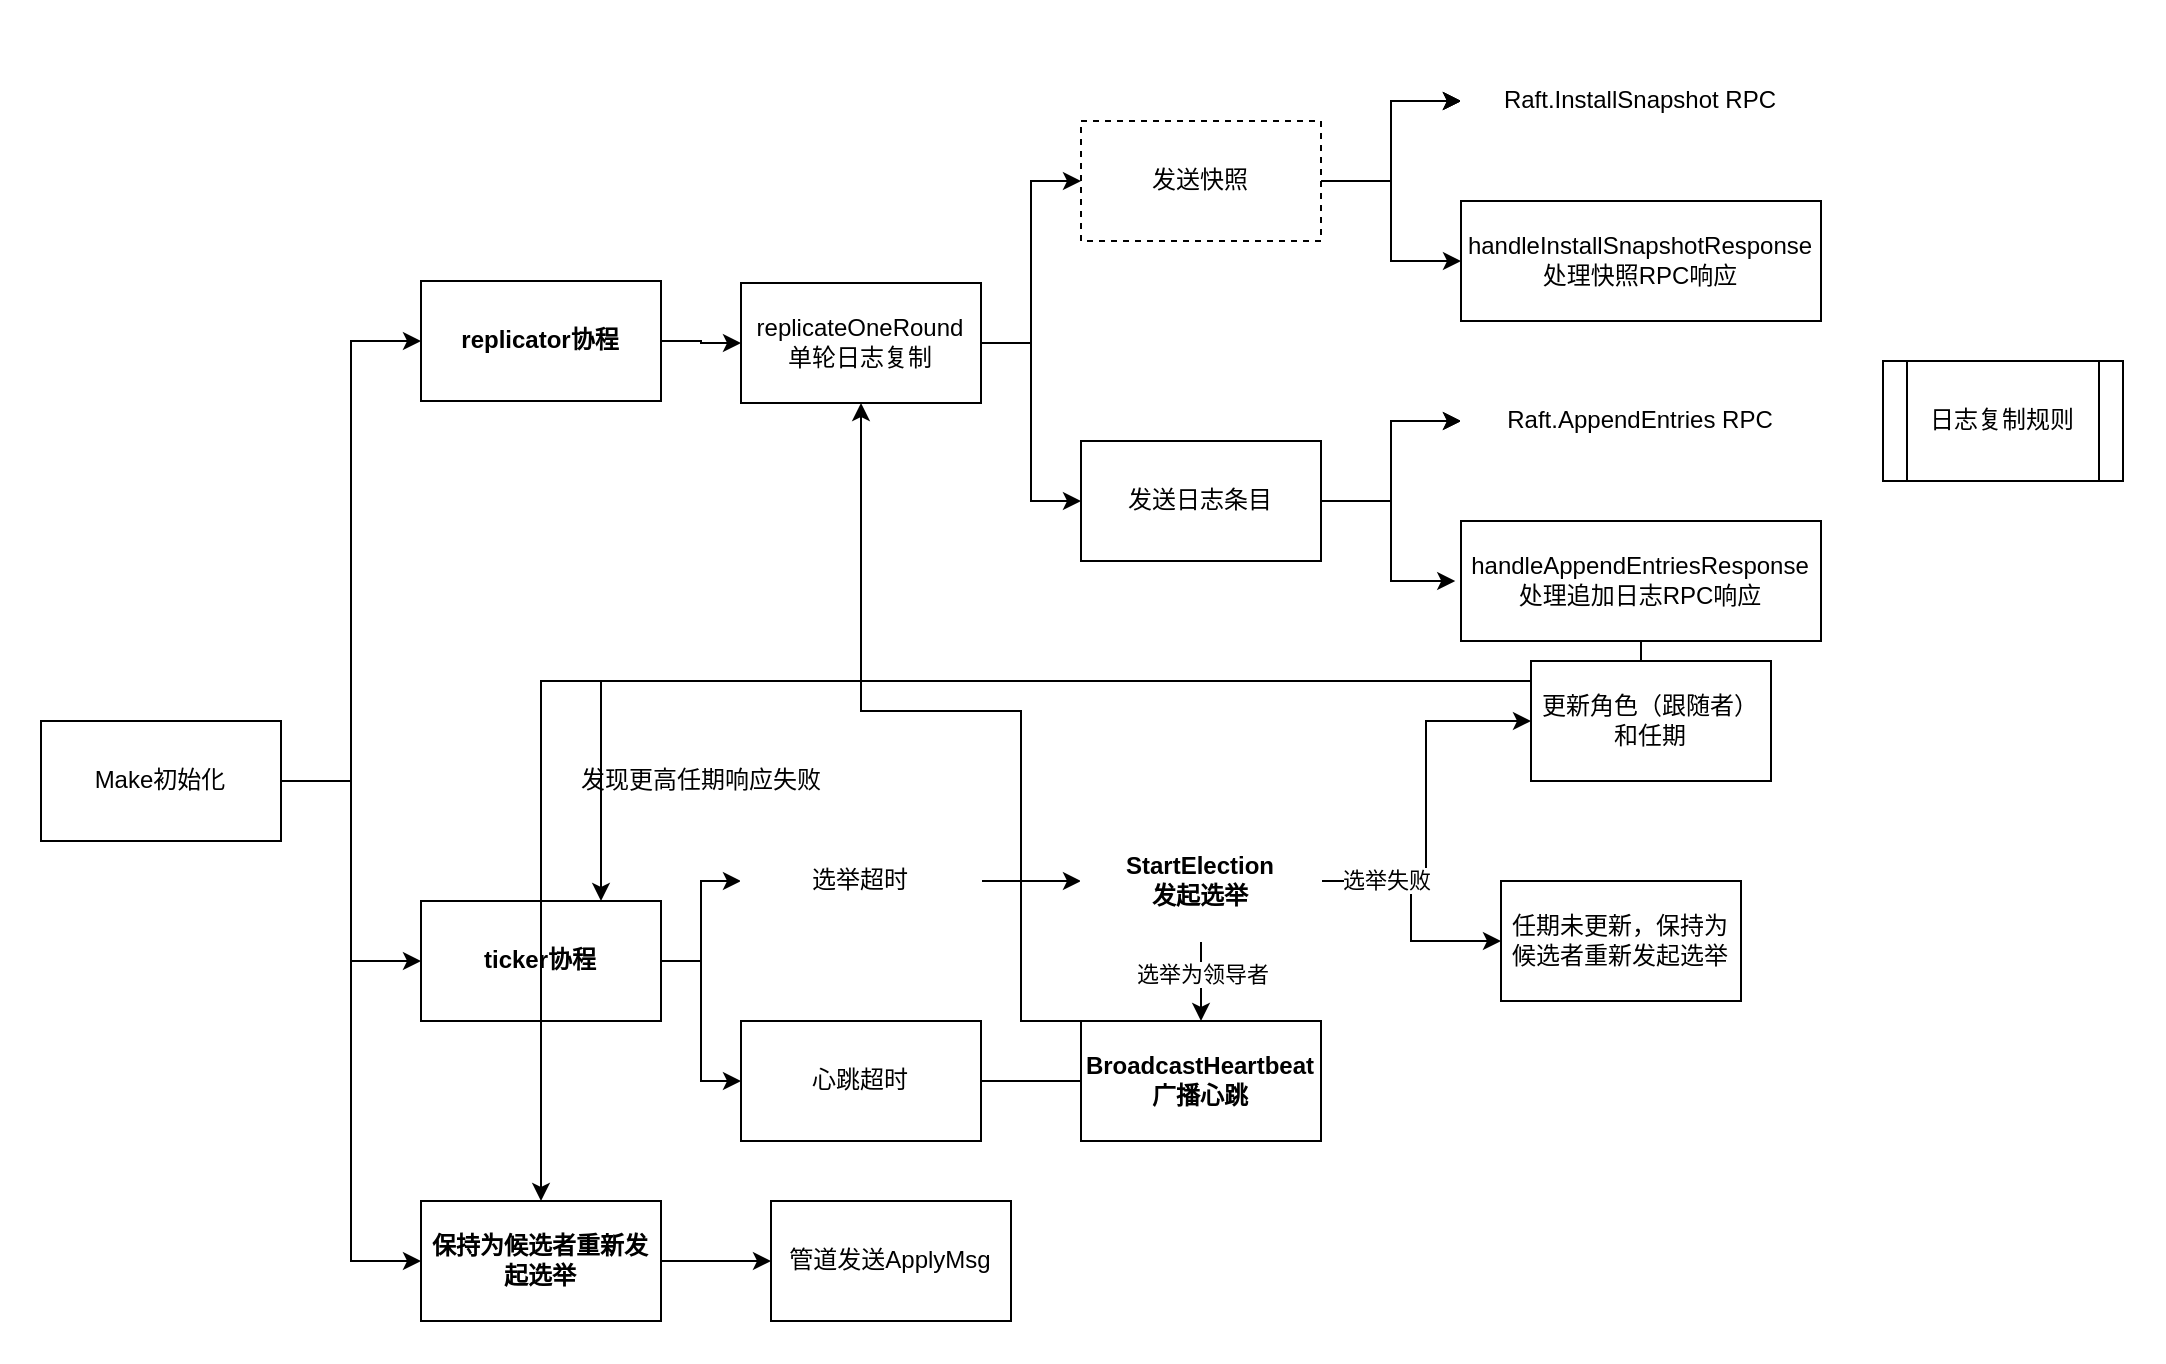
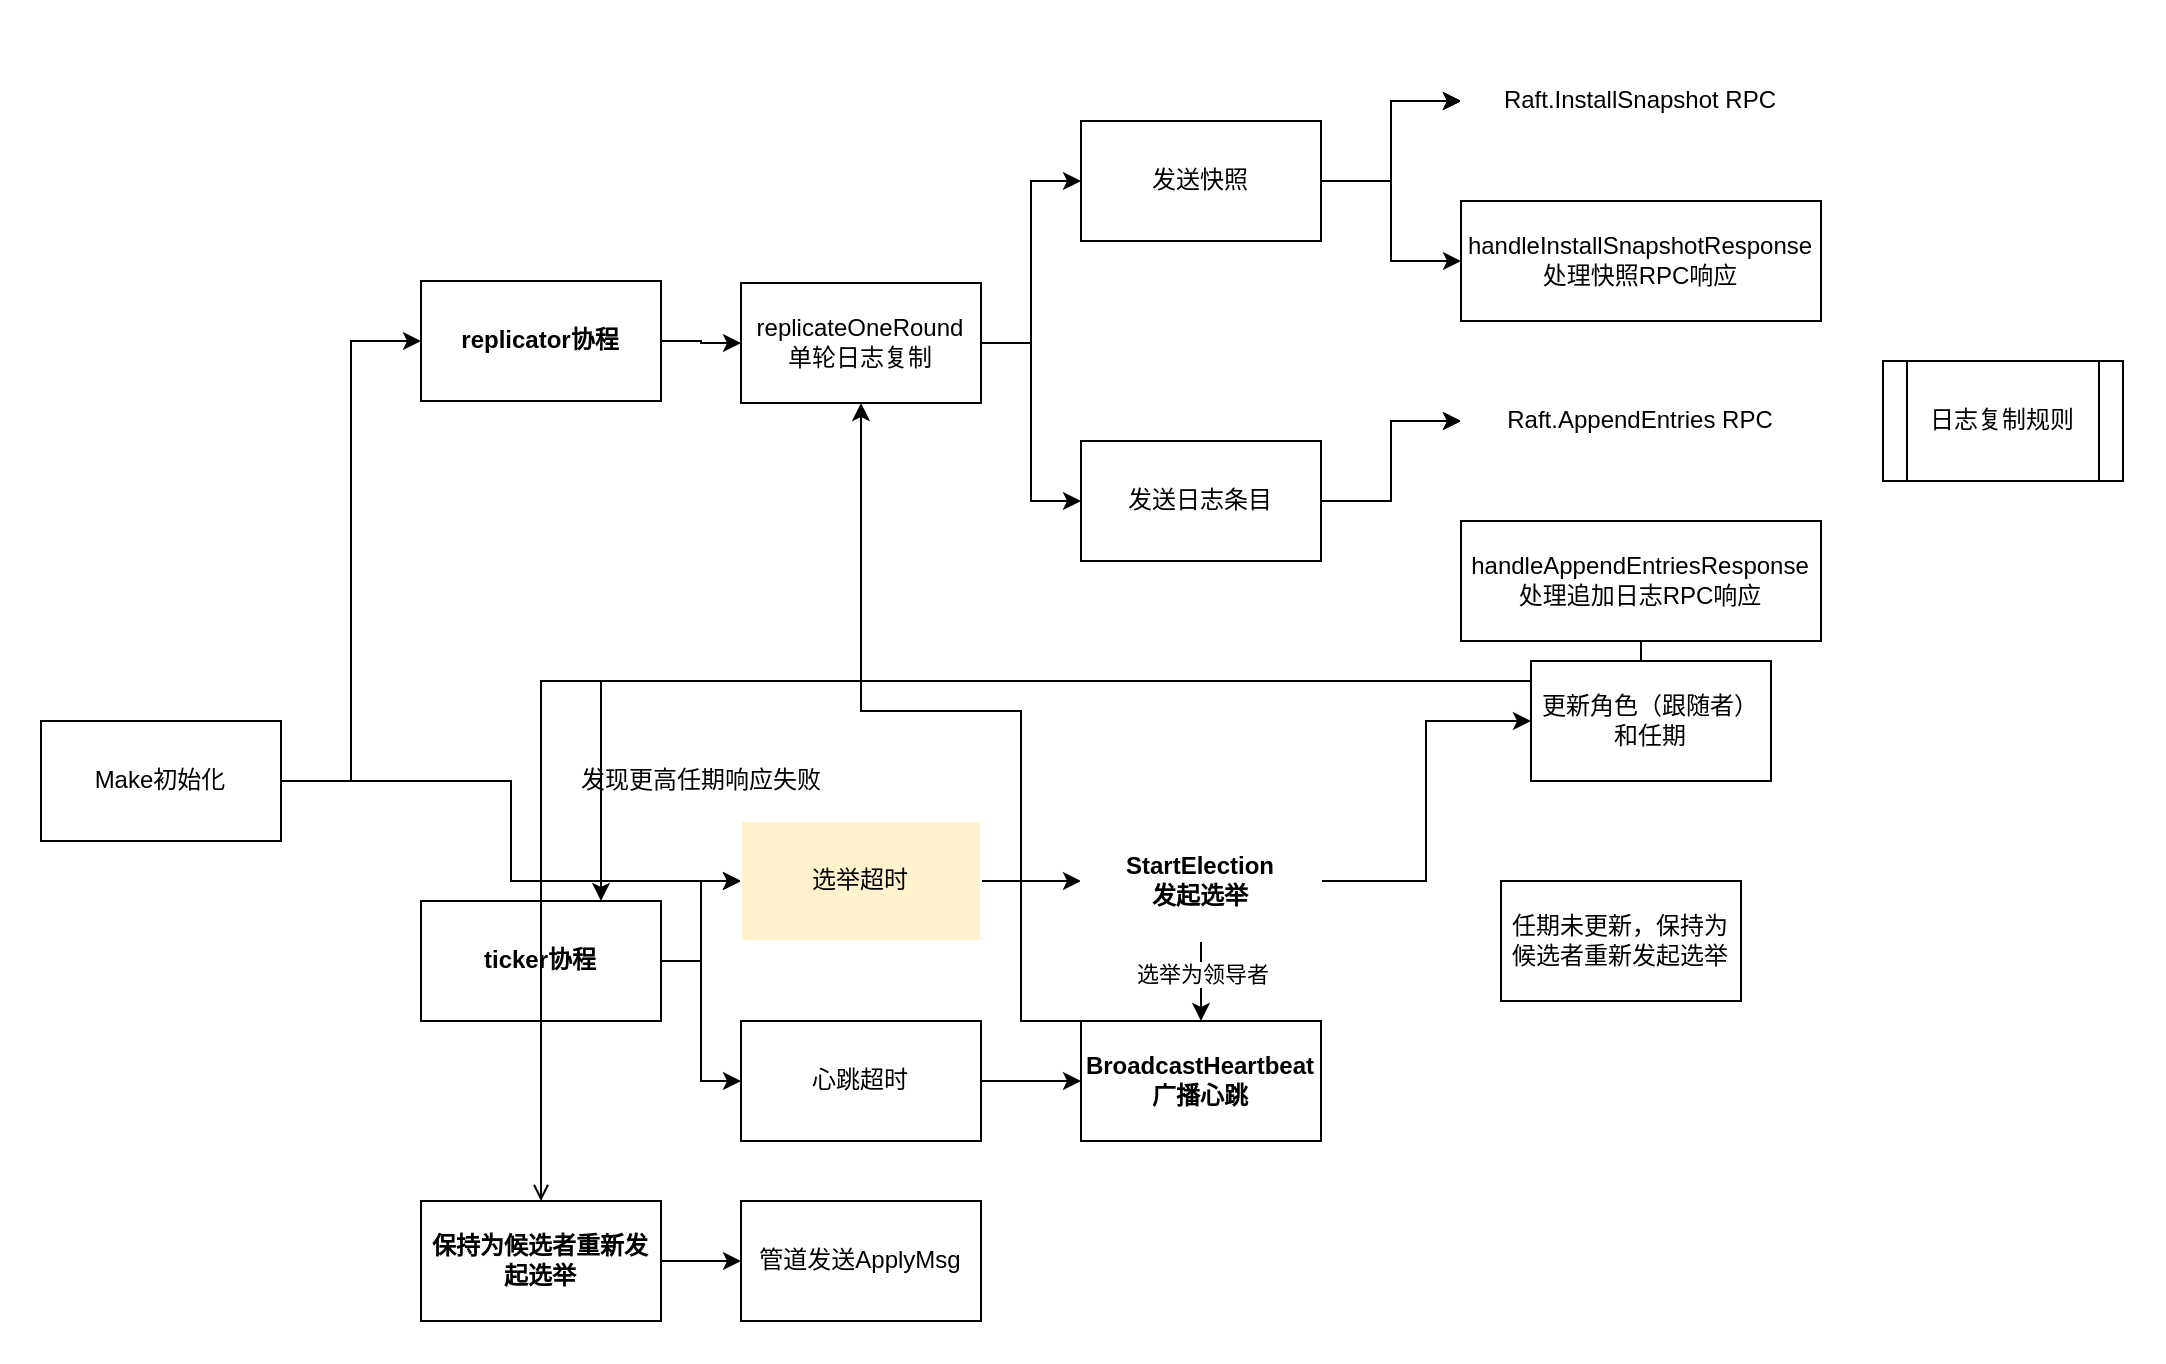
(1201, 181) -> (1201, 181)
(1391, 568) -> none
(861, 881) -> (861, 881)
(1421, 941) -> none
(381, 961) -> none
(1071, 1081) -> (1066, 1081)
(351, 1141) -> (511, 846)
(541, 1186) -> (541, 1189)
(891, 1261) -> (861, 1261)
